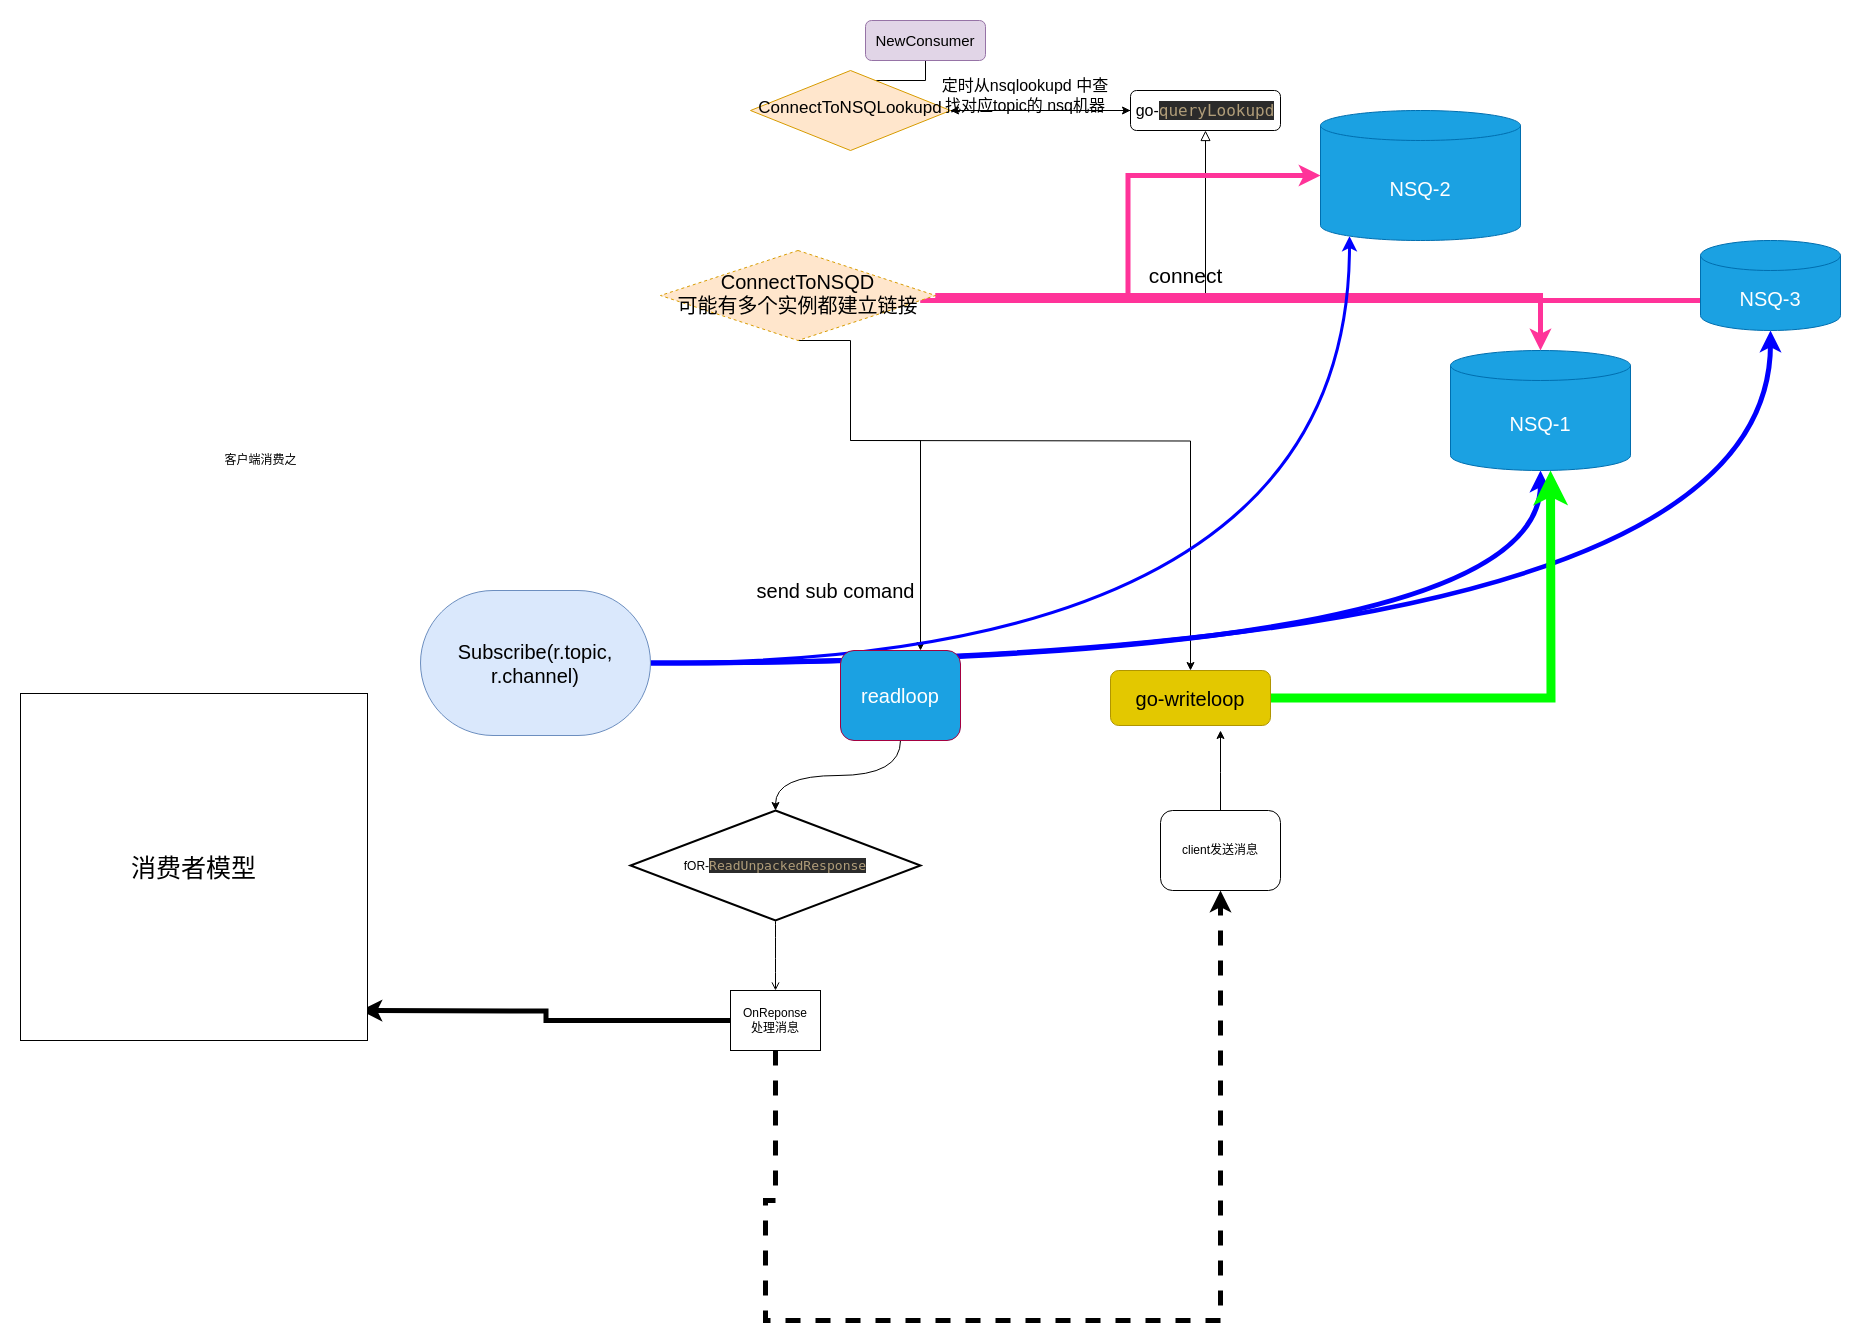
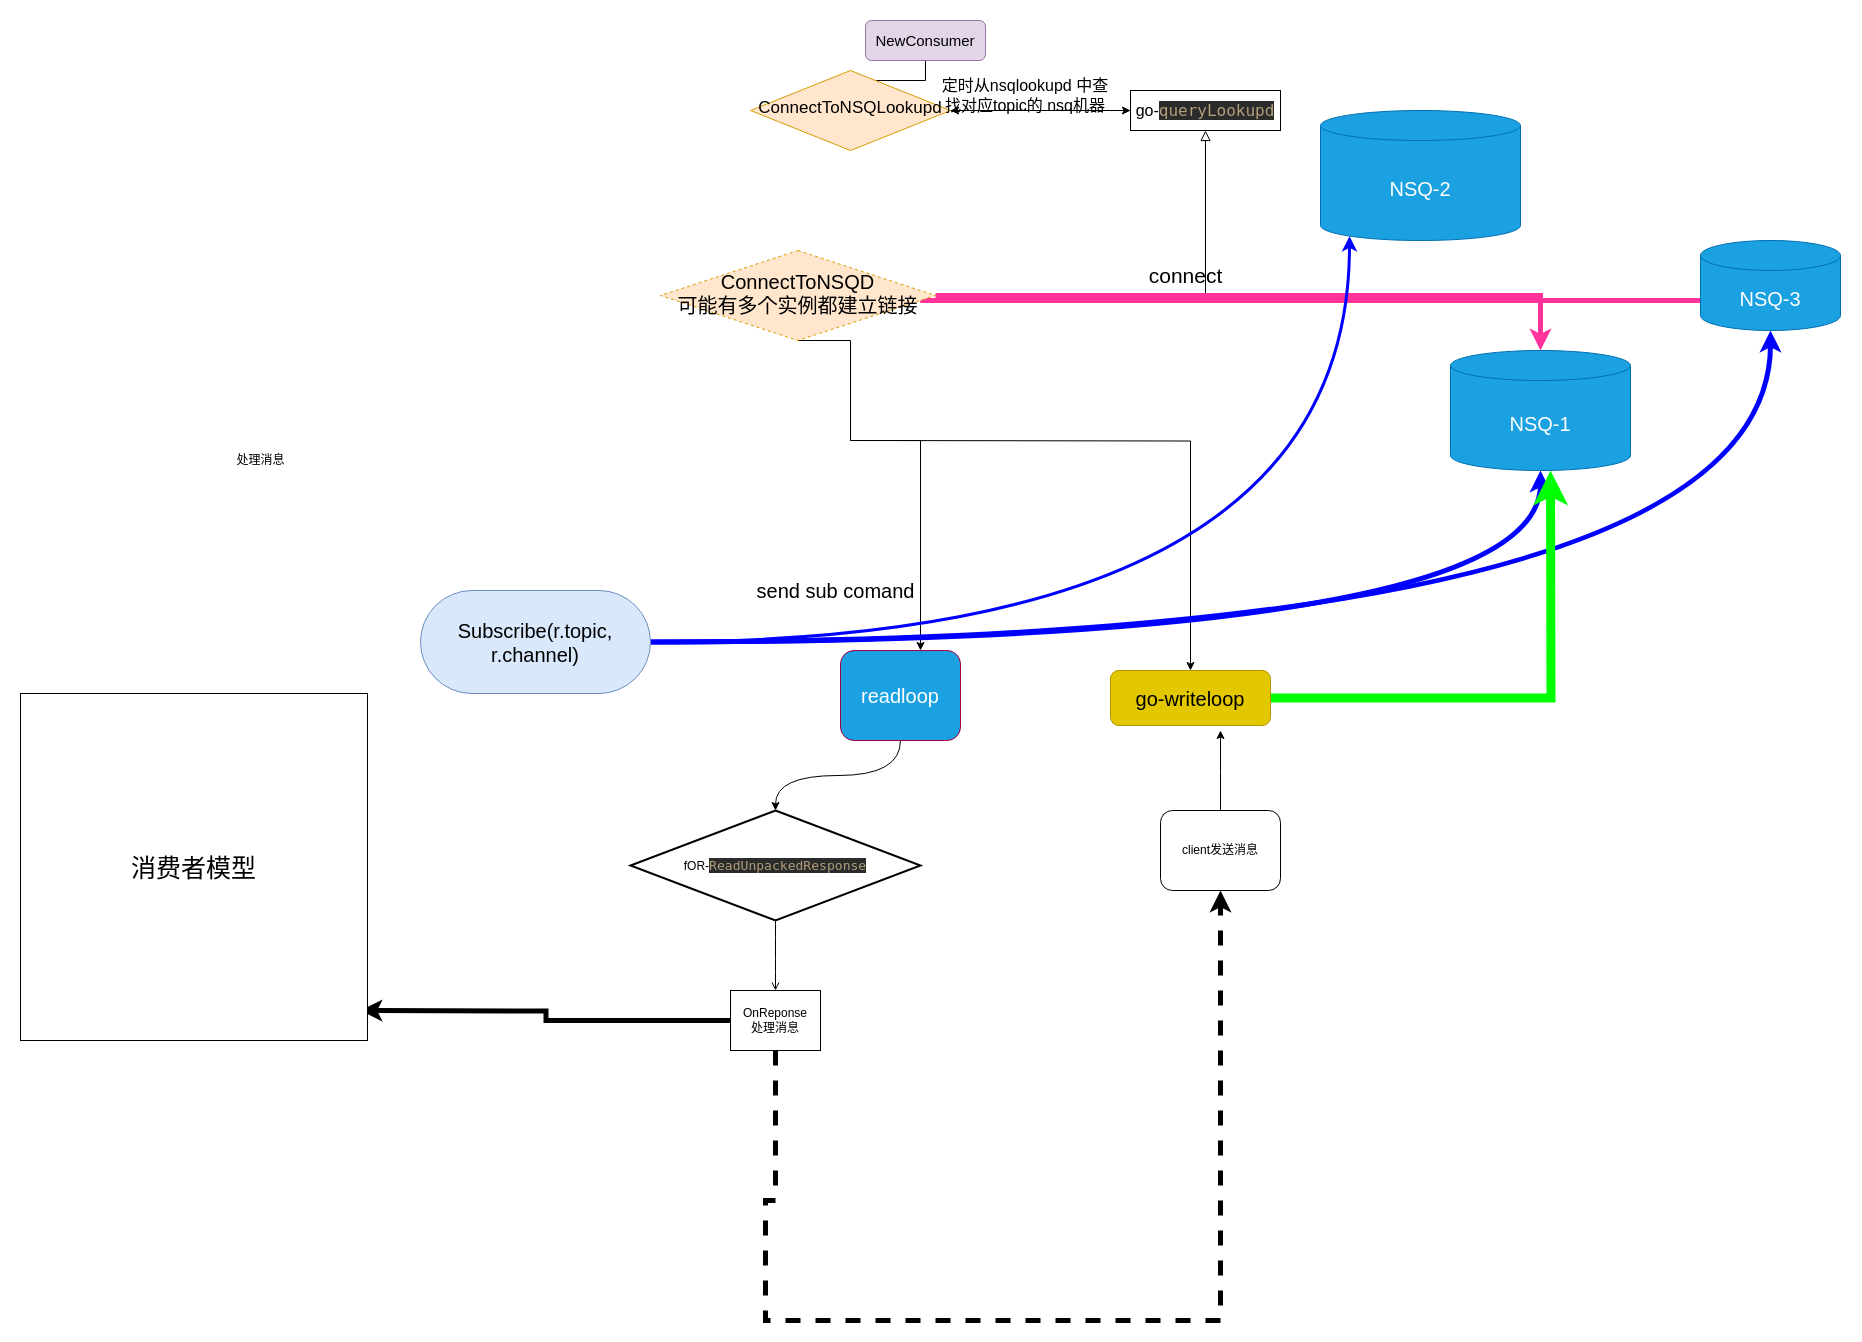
(1206, 111) -> (1206, 111)
(1158, 176) -> none
(261, 461) -> (261, 461)
(536, 663) -> (536, 642)
